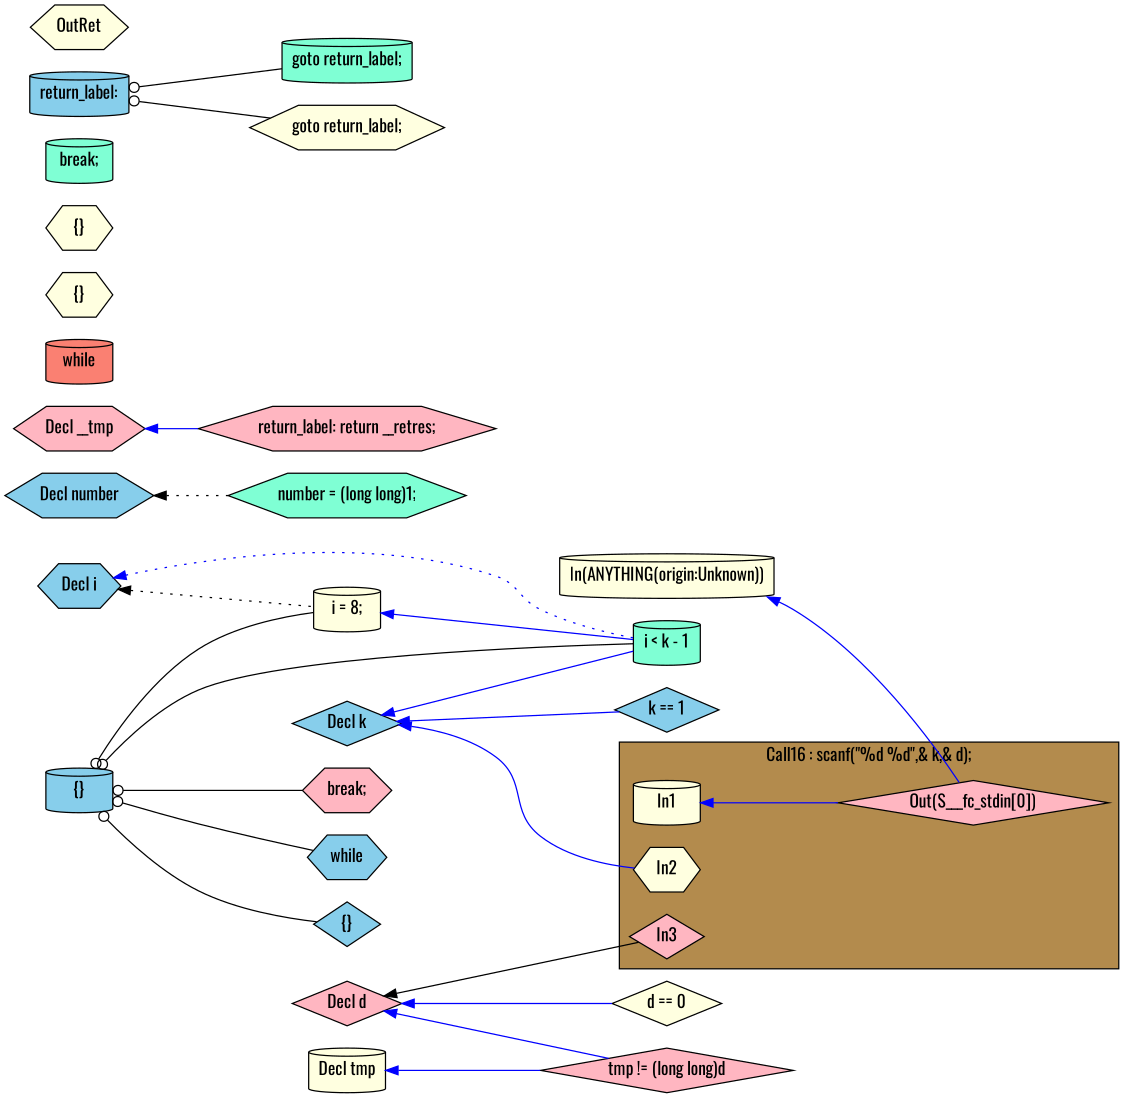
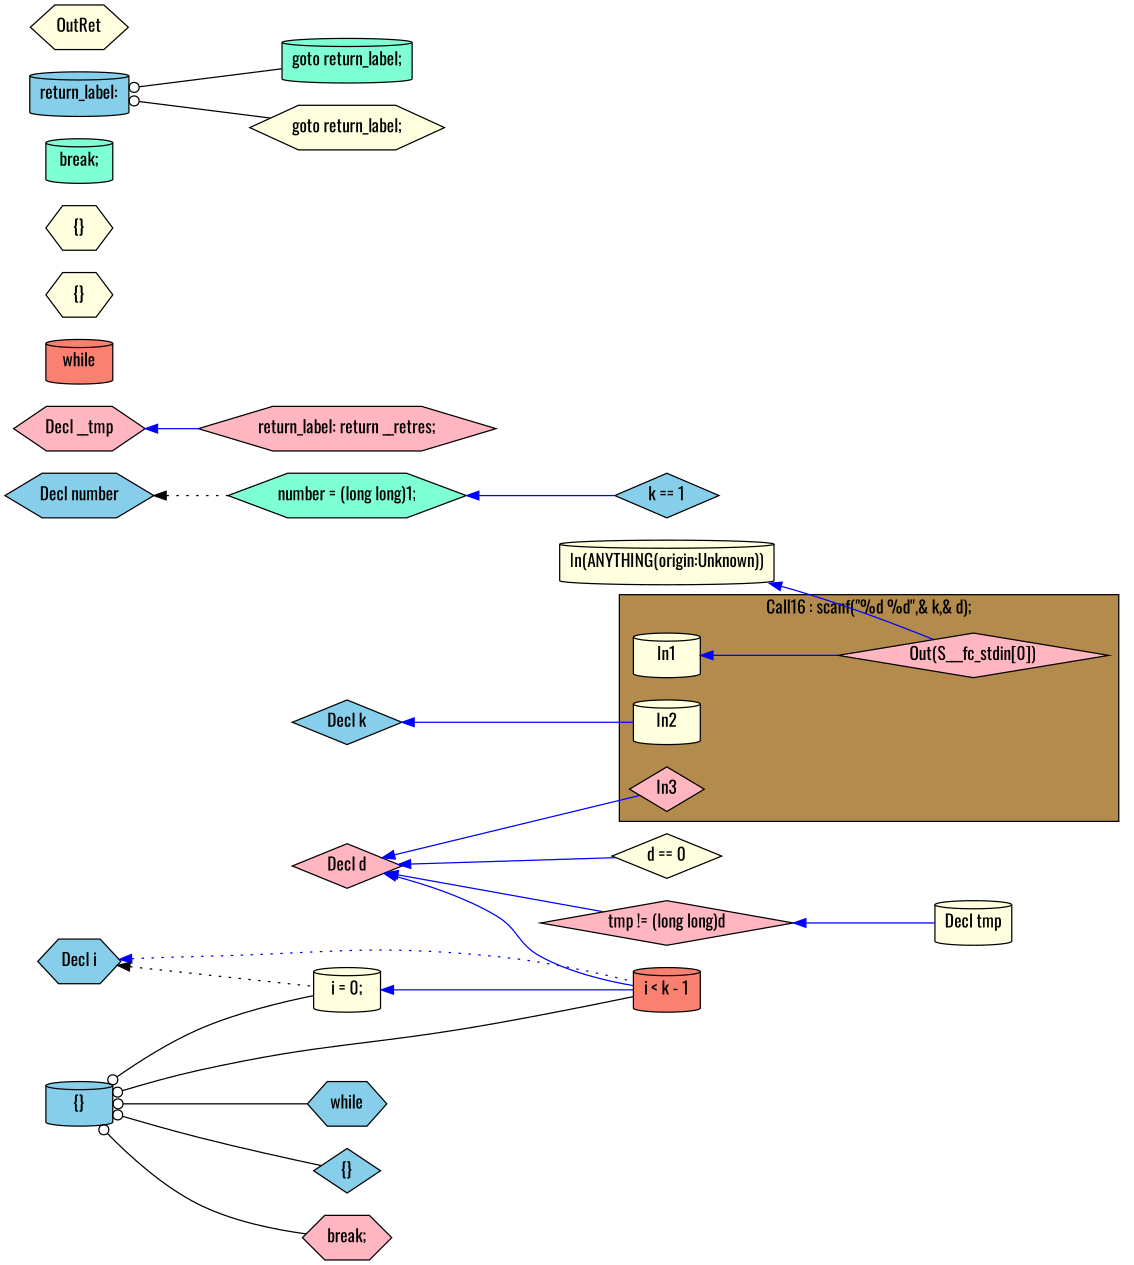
(347, 610) -> (347, 990)
(667, 643) -> (667, 990)
(514, 682) -> (515, 932)
(514, 716) -> (547, 496)
(667, 870) -> (667, 722)
(518, 968) -> (517, 825)
(469, 1070) -> (870, 923)
